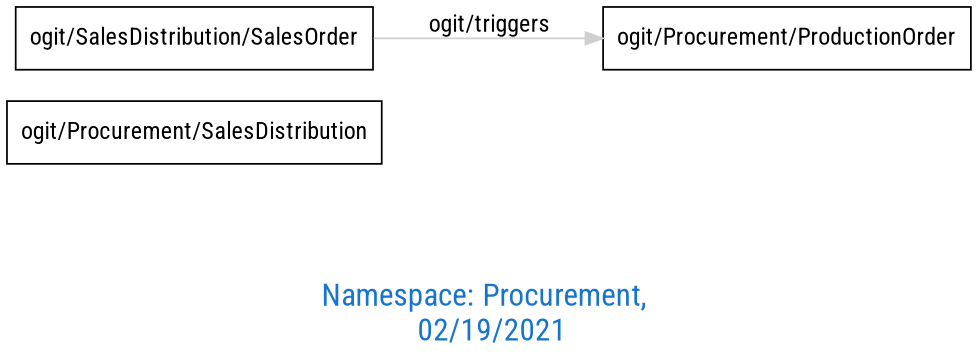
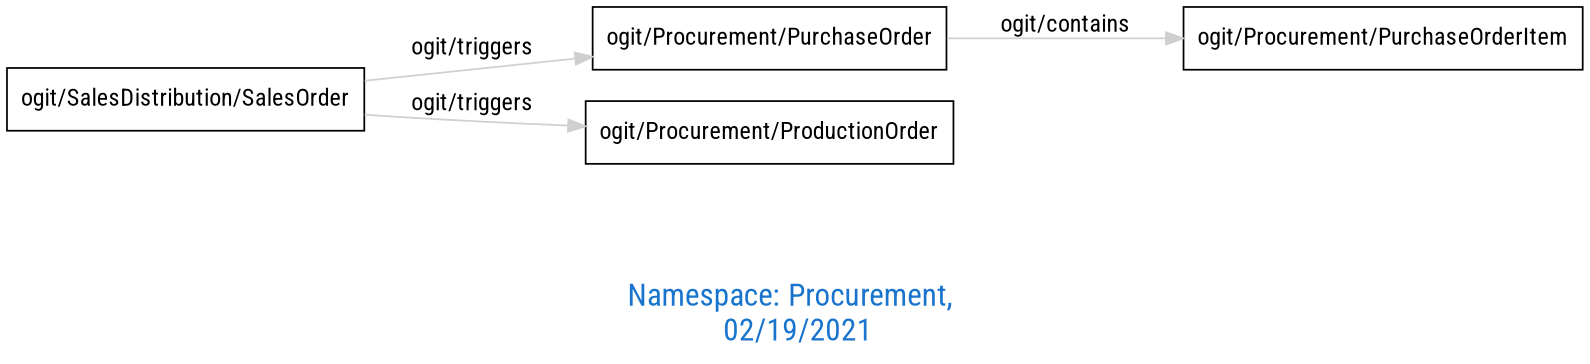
none -> (770, 38)
(194, 132) -> (1383, 38)
